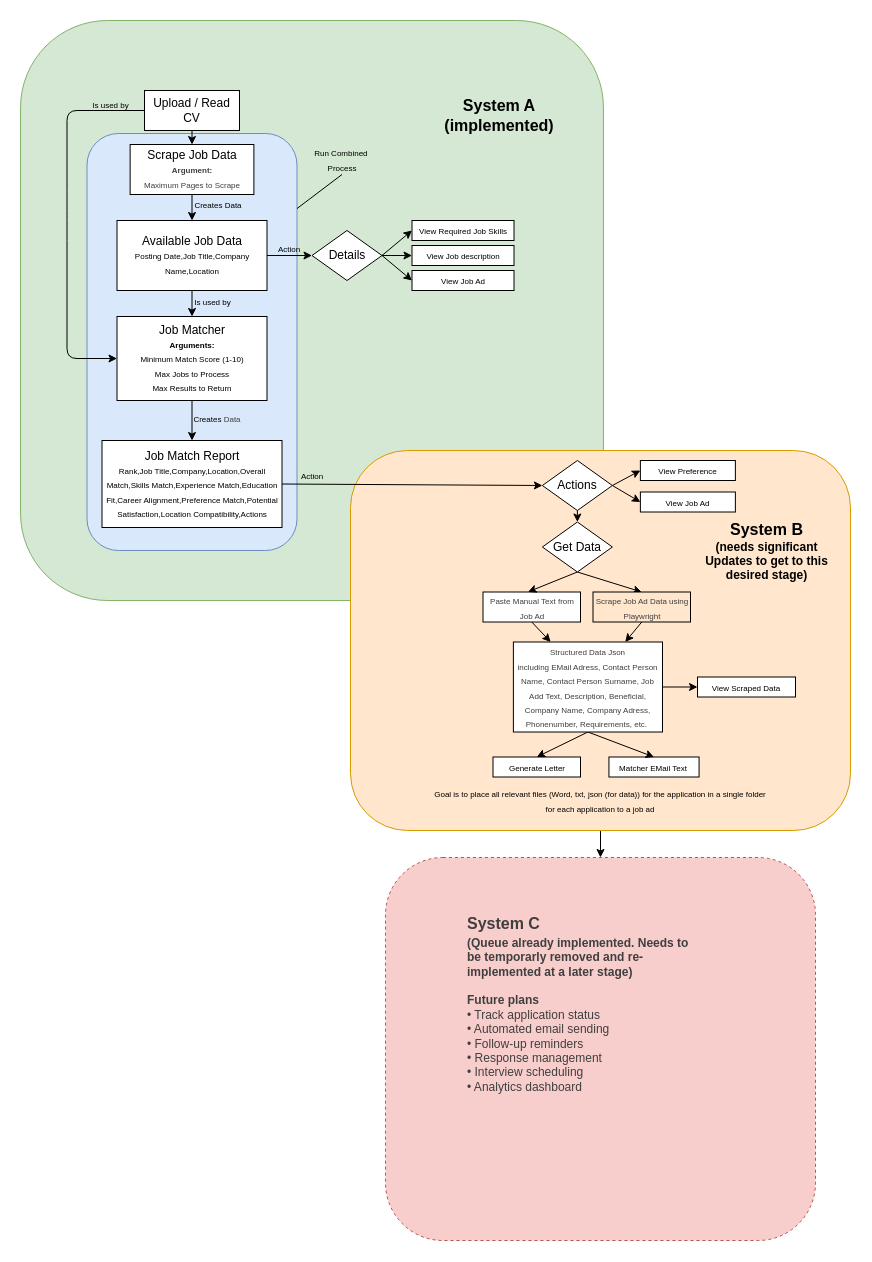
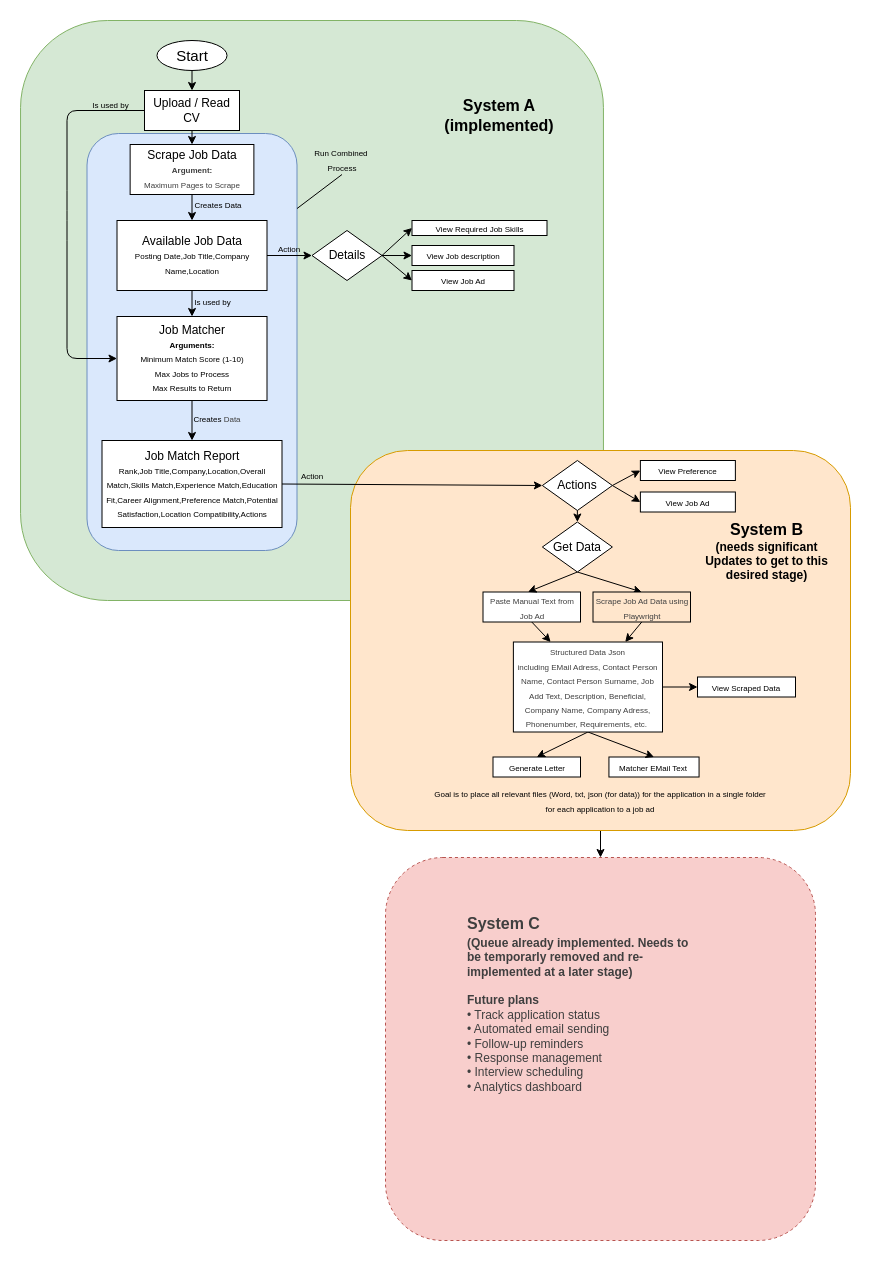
none -> (192, 56)
none -> (192, 82)
(463, 231) -> (480, 228)
